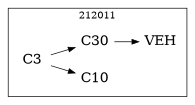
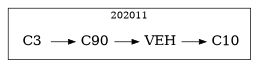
(98, 16) -> (129, 16)
(95, 42) -> (95, 42)
(60, 68) -> (190, 42)
